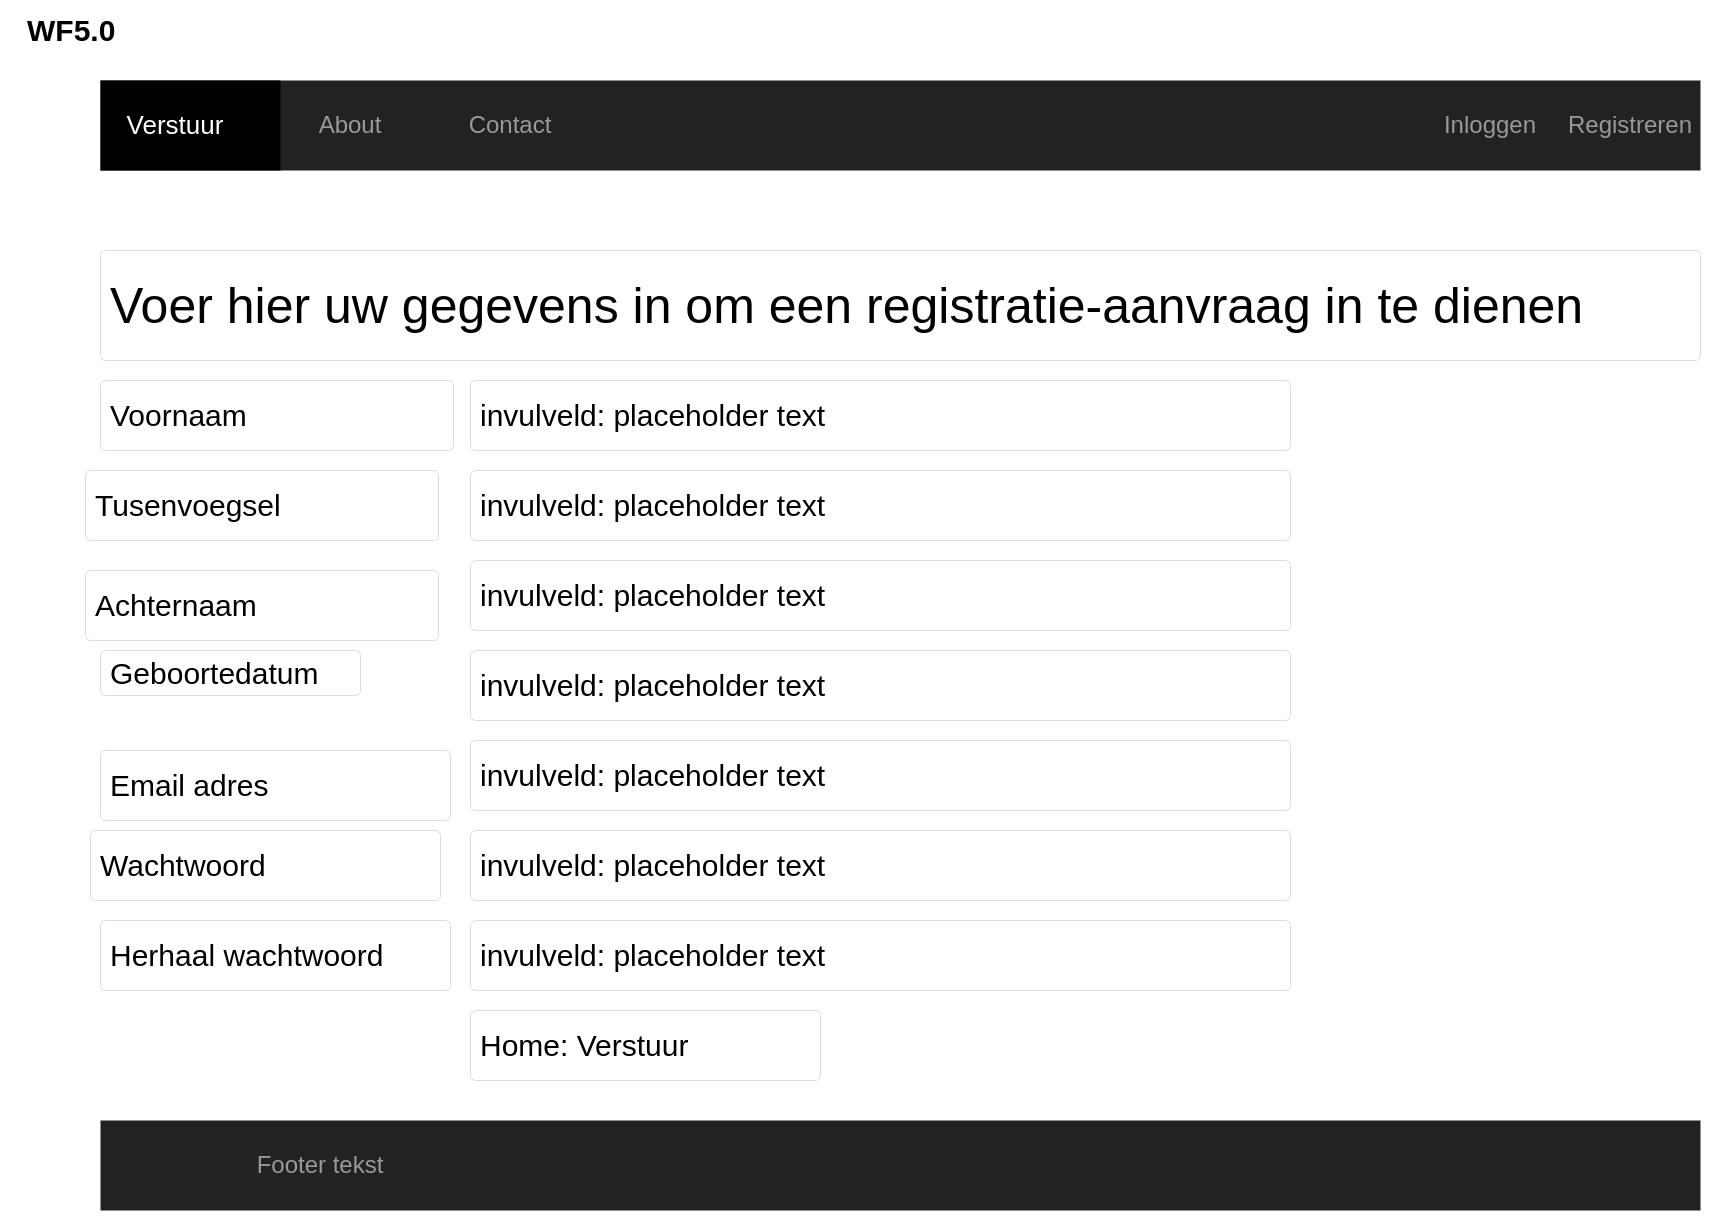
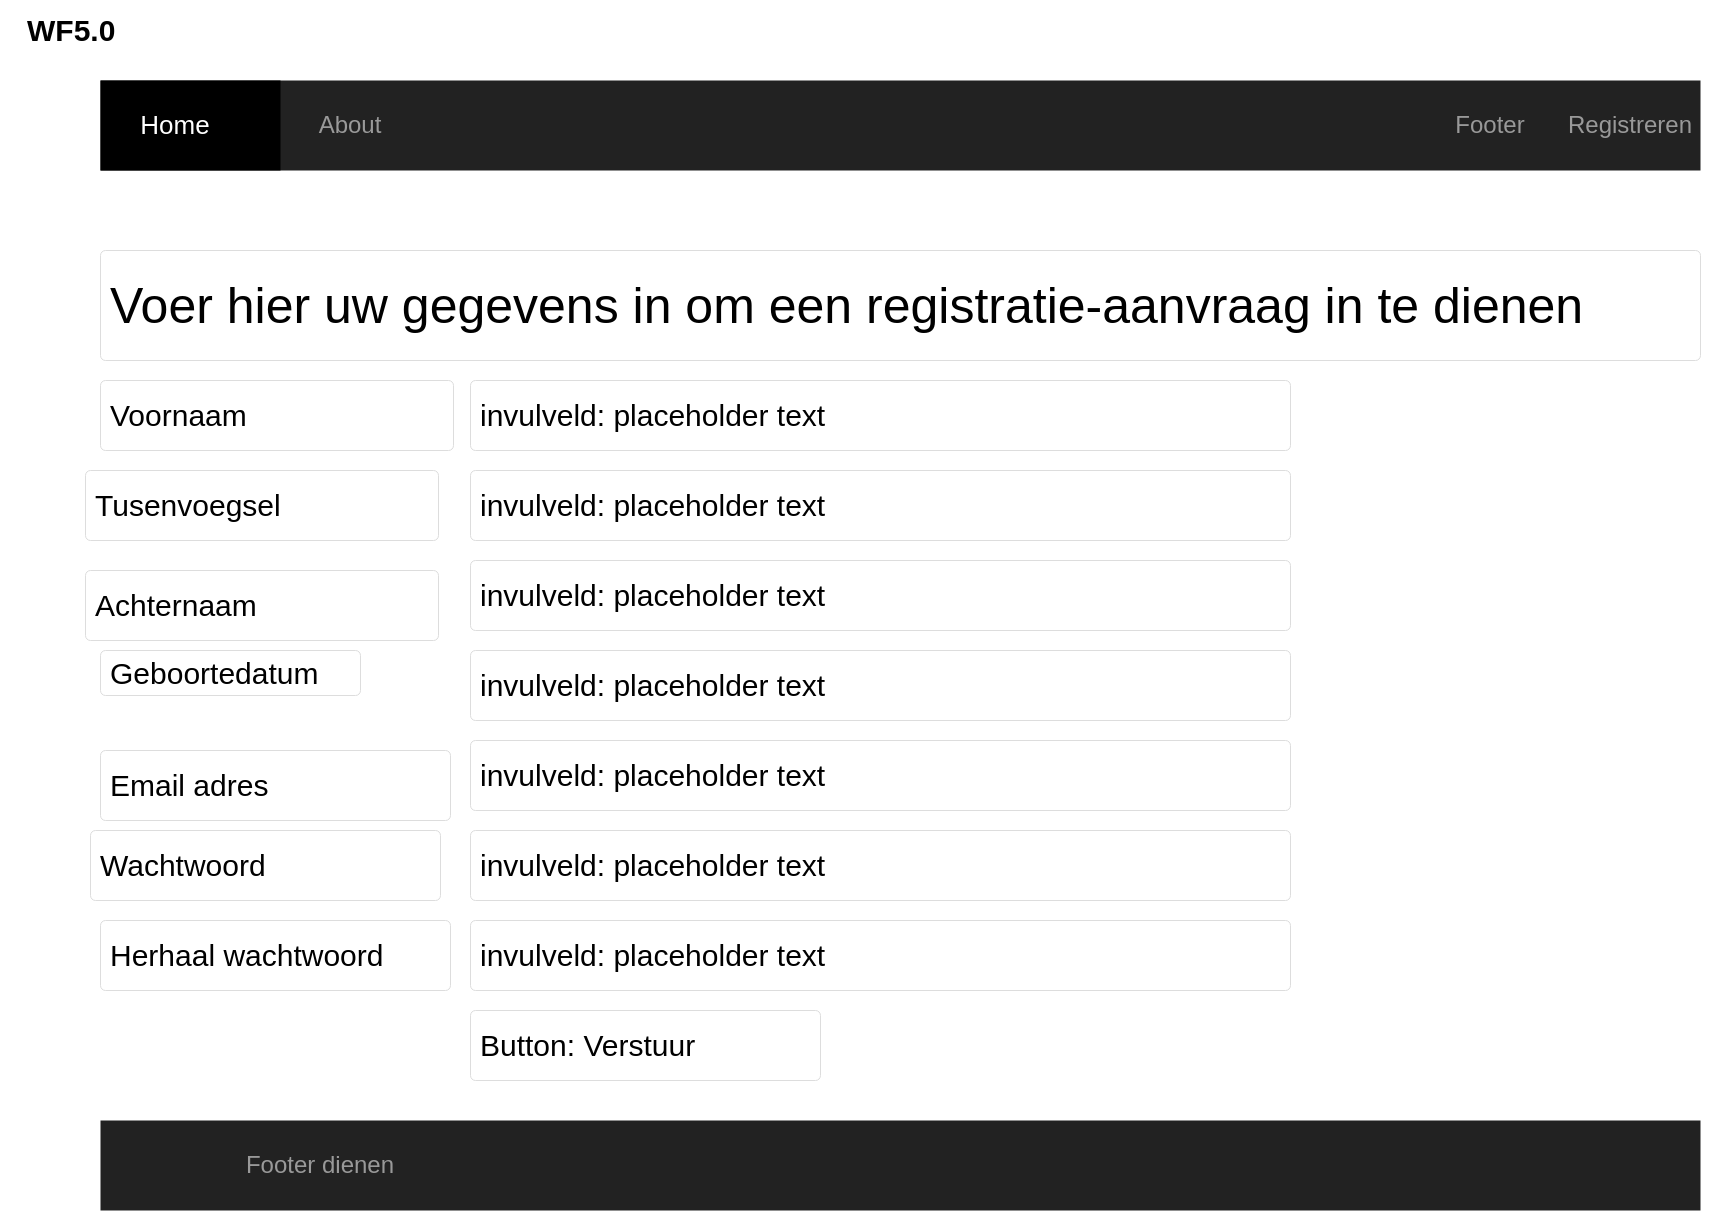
(176, 126) -> (176, 126)
(511, 126) -> none
(1491, 126) -> (1491, 126)
(524, 1046) -> (531, 1046)
(321, 1166) -> (321, 1166)
